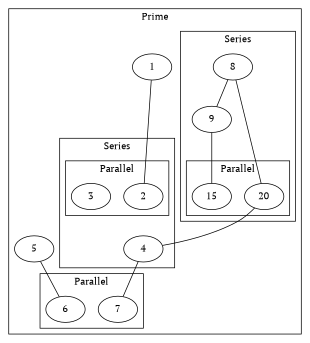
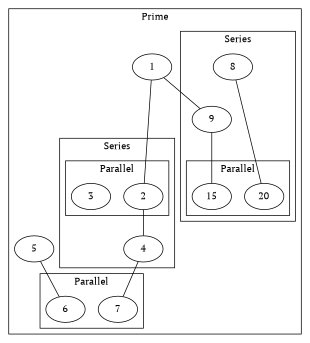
(222, 93) -> (186, 96)
(211, 233) -> (143, 223)
